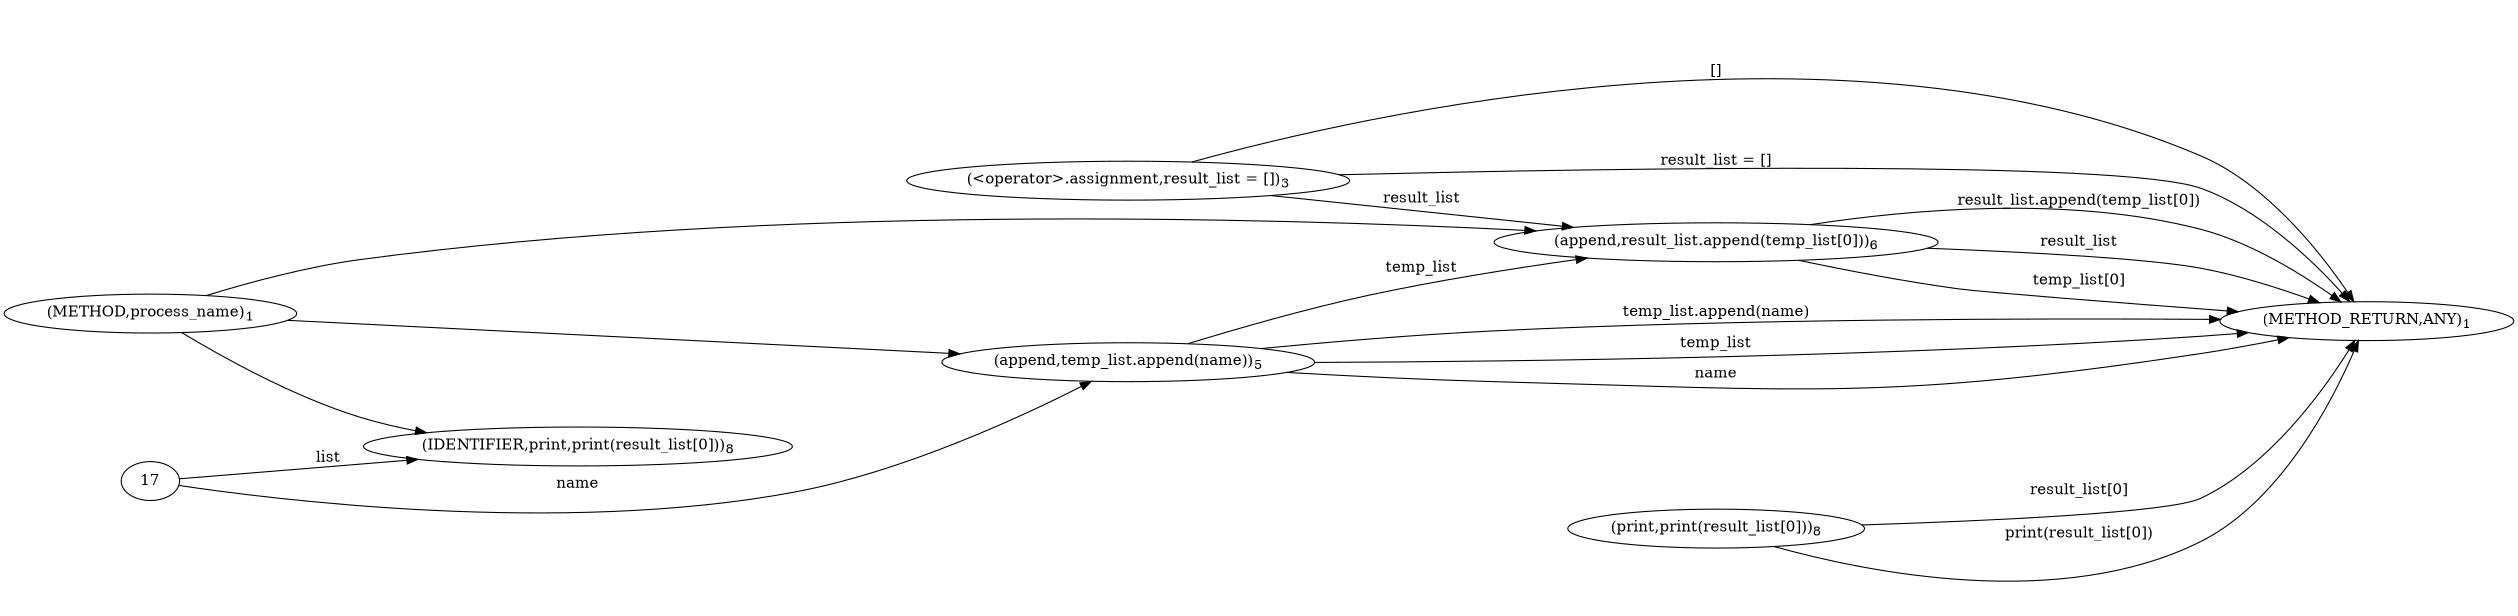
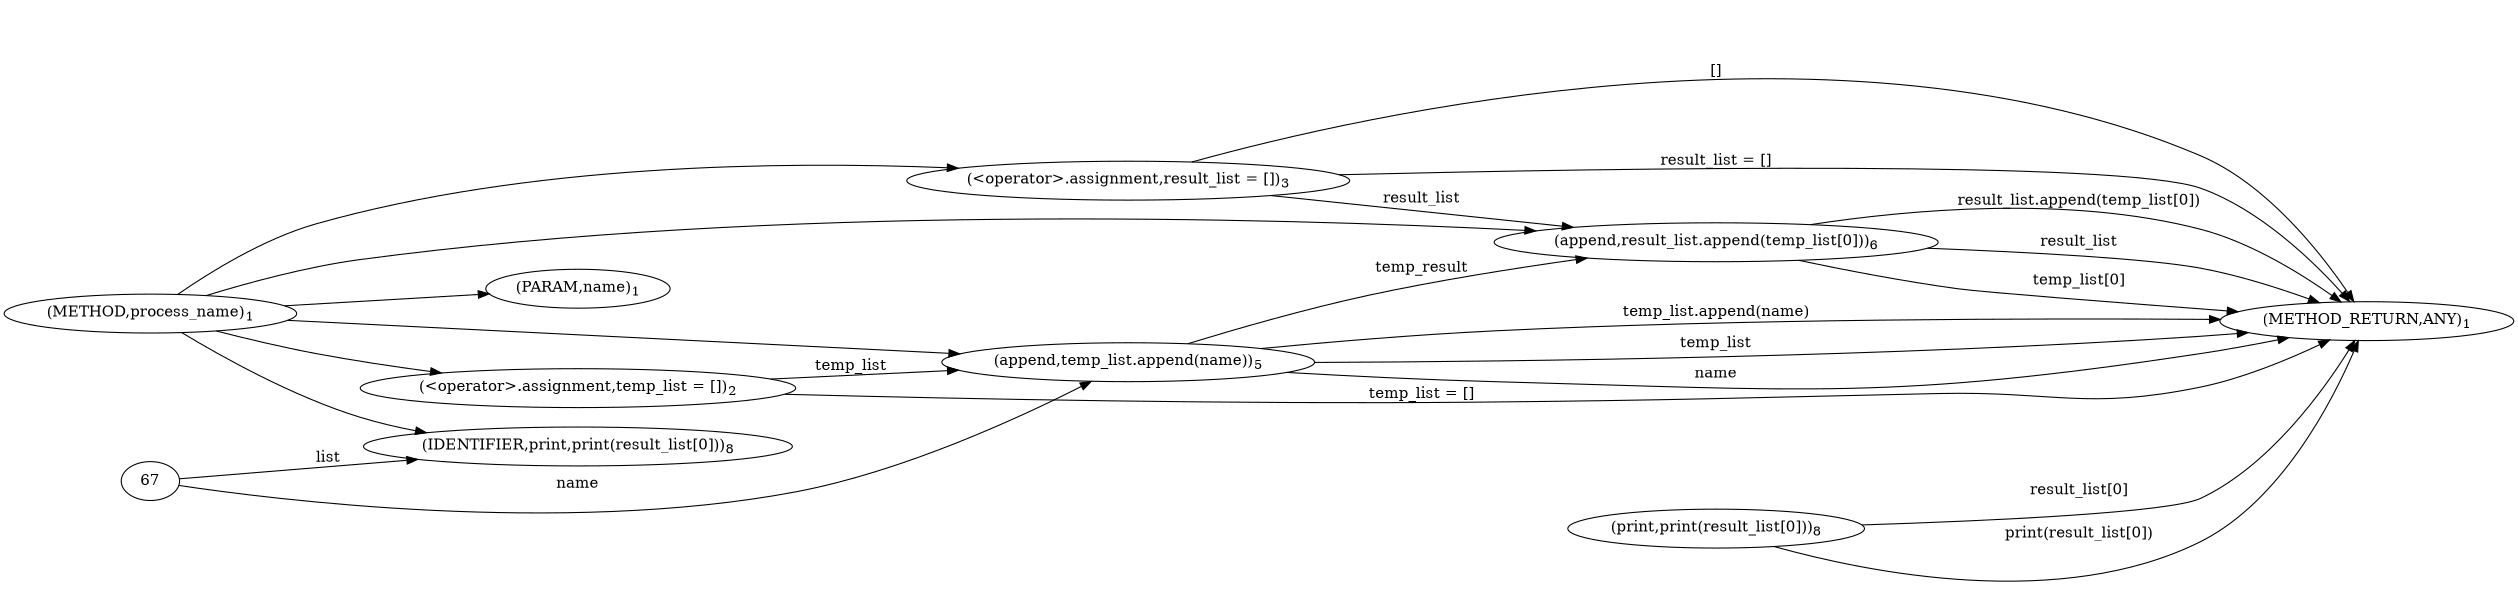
none -> (552, 180)
(1422, 268) -> (1422, 268)
none -> (578, 289)
none -> (578, 388)
(150, 481) -> (150, 481)
